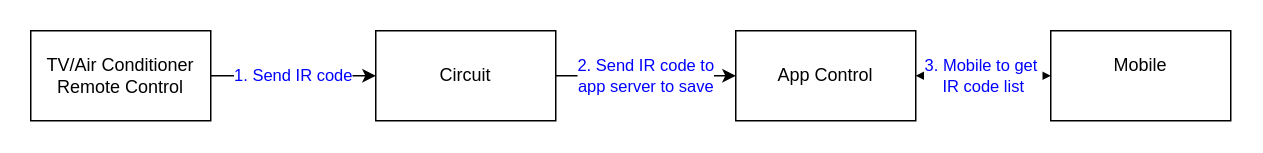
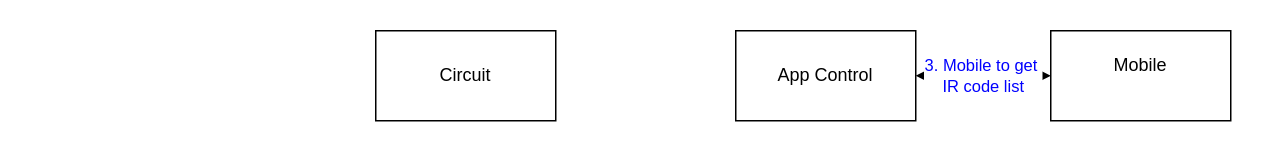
(121, 76) -> none
(308, 76) -> none
(567, 76) -> none
